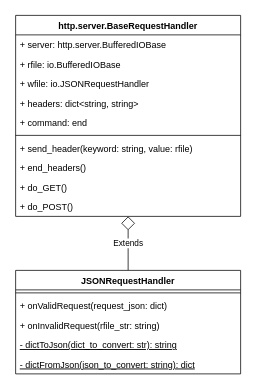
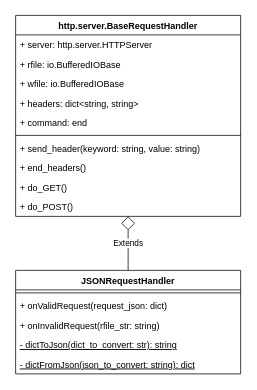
(104, 45) -> (94, 45)
(86, 84) -> (77, 84)
(118, 149) -> (121, 149)
